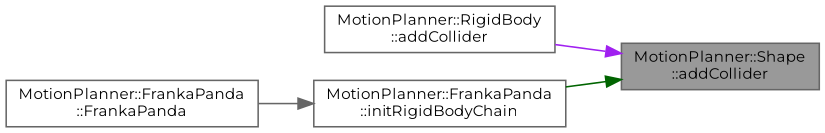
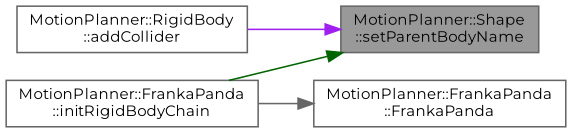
(720, 66) -> (440, 29)
(278, 104) -> (278, 104)
